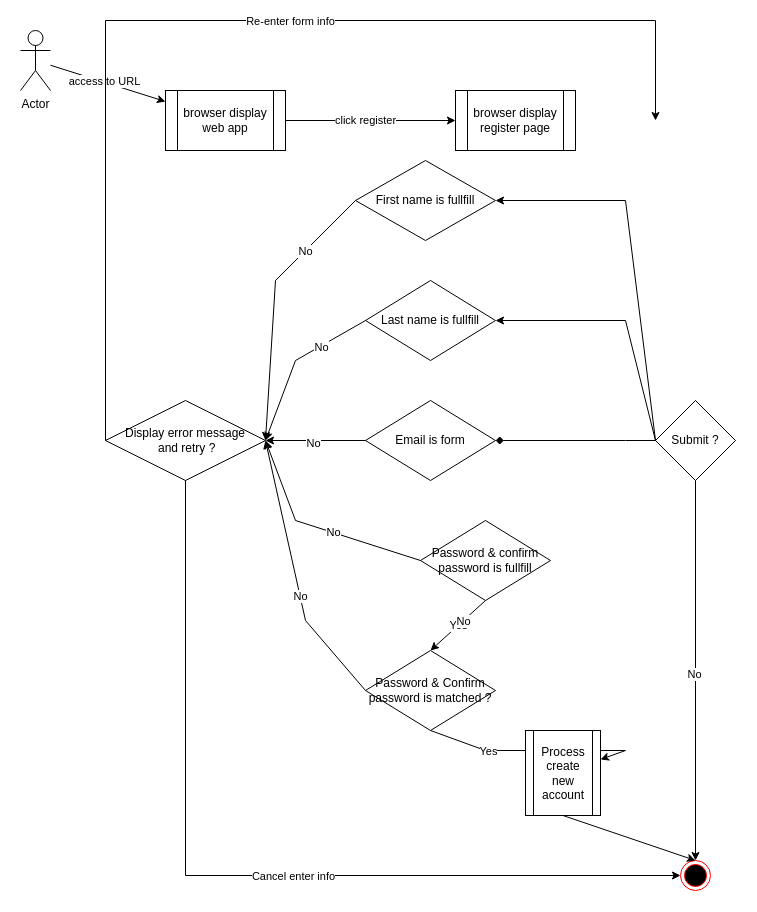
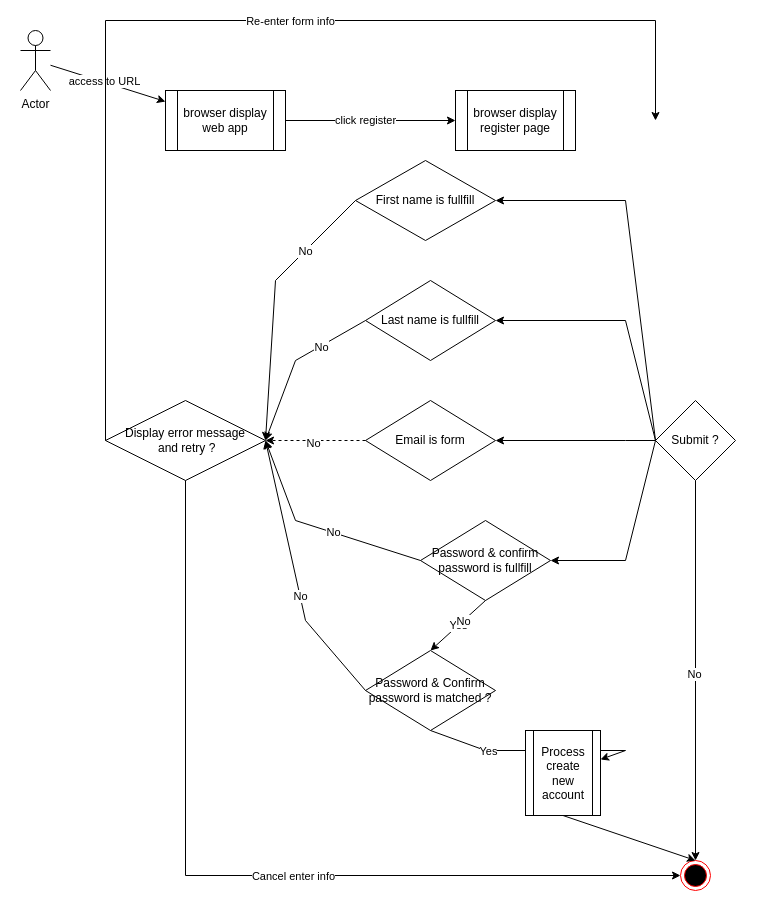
(343, 441) -> (343, 441)
(504, 441) -> (503, 441)
none -> (632, 534)
